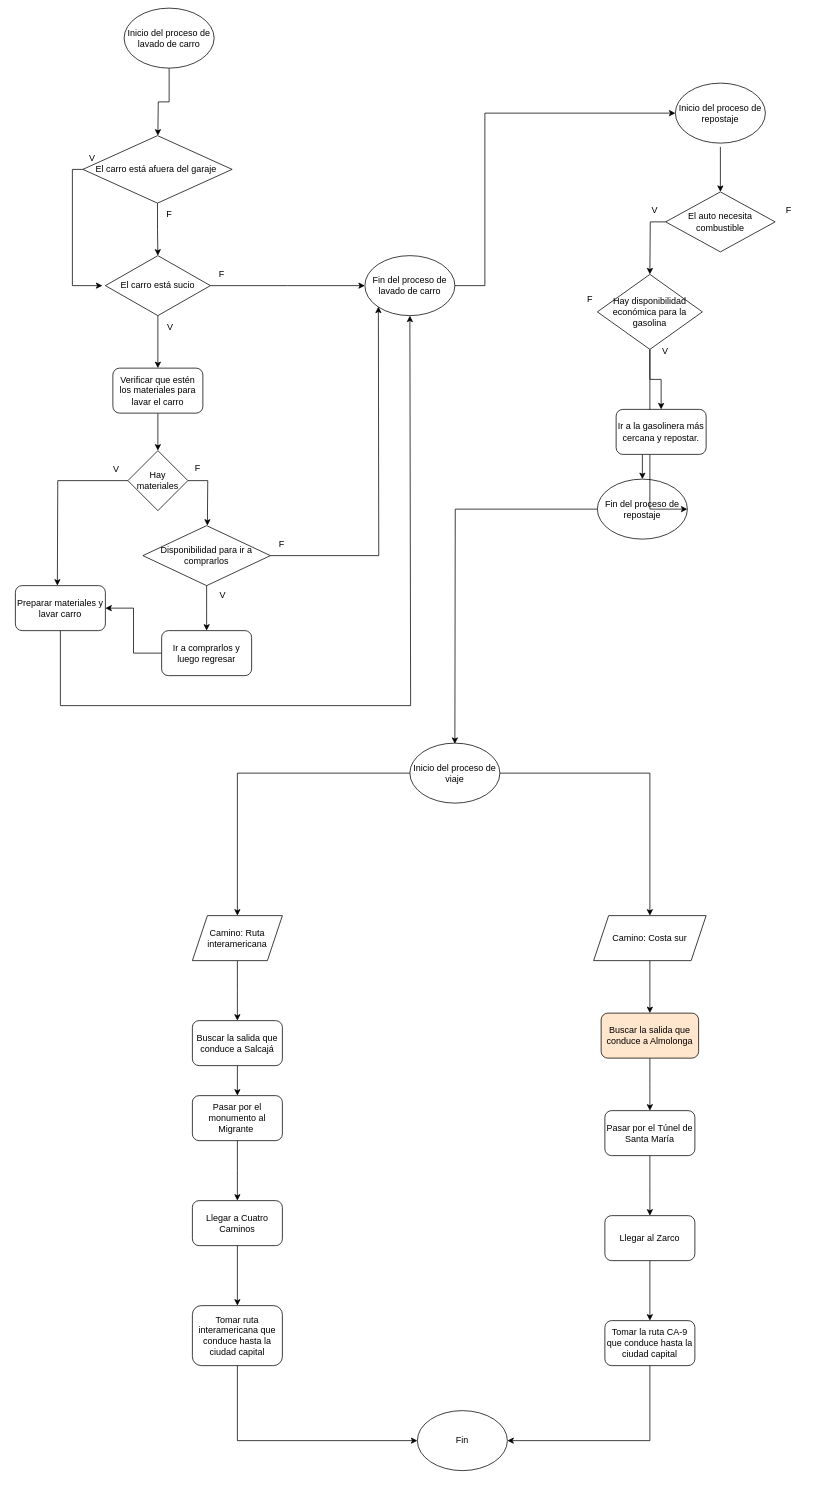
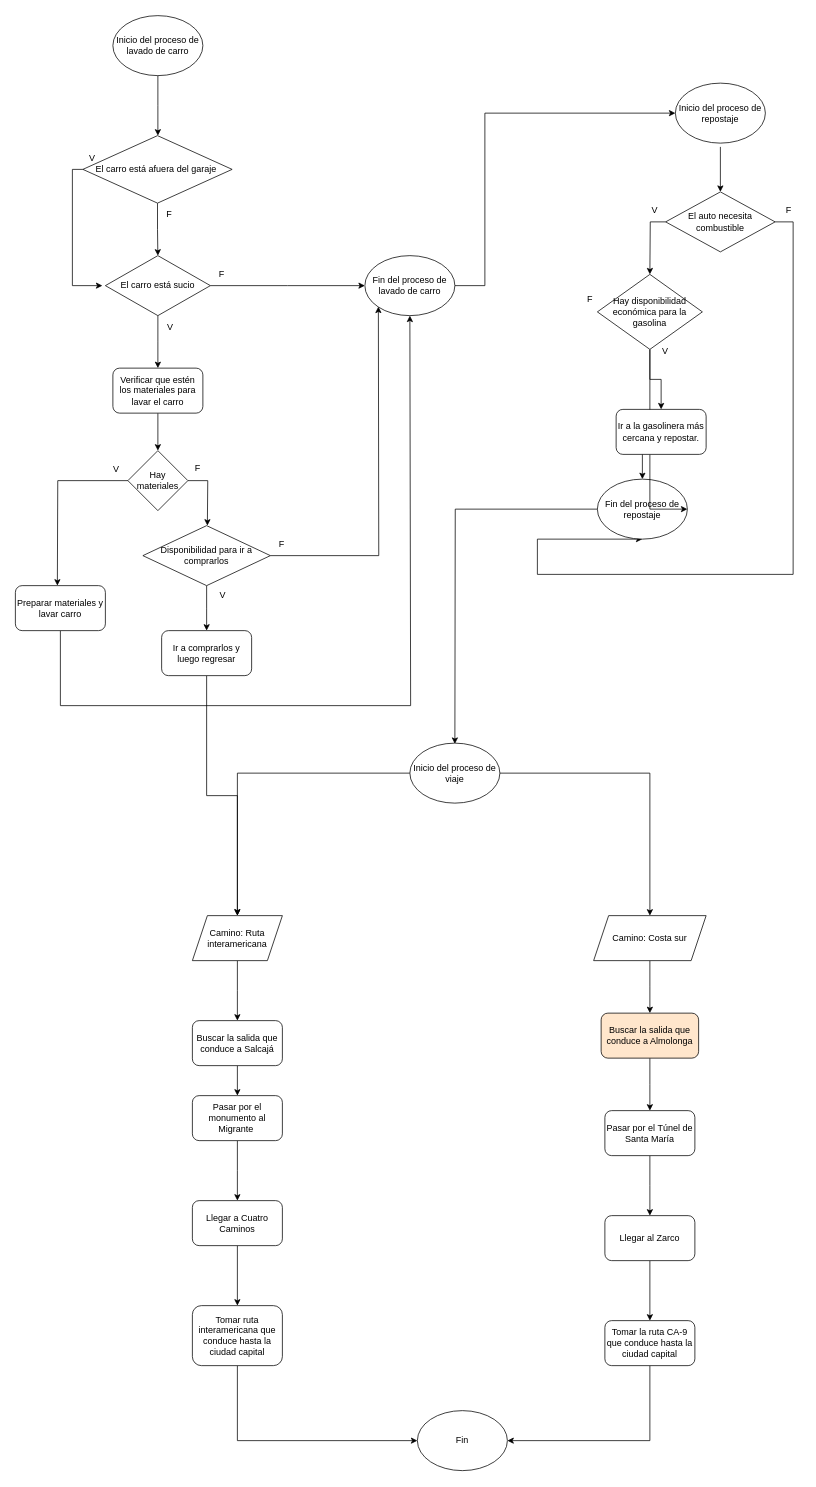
(169, 38) -> (158, 45)
none -> (648, 574)
(134, 630) -> (207, 749)
